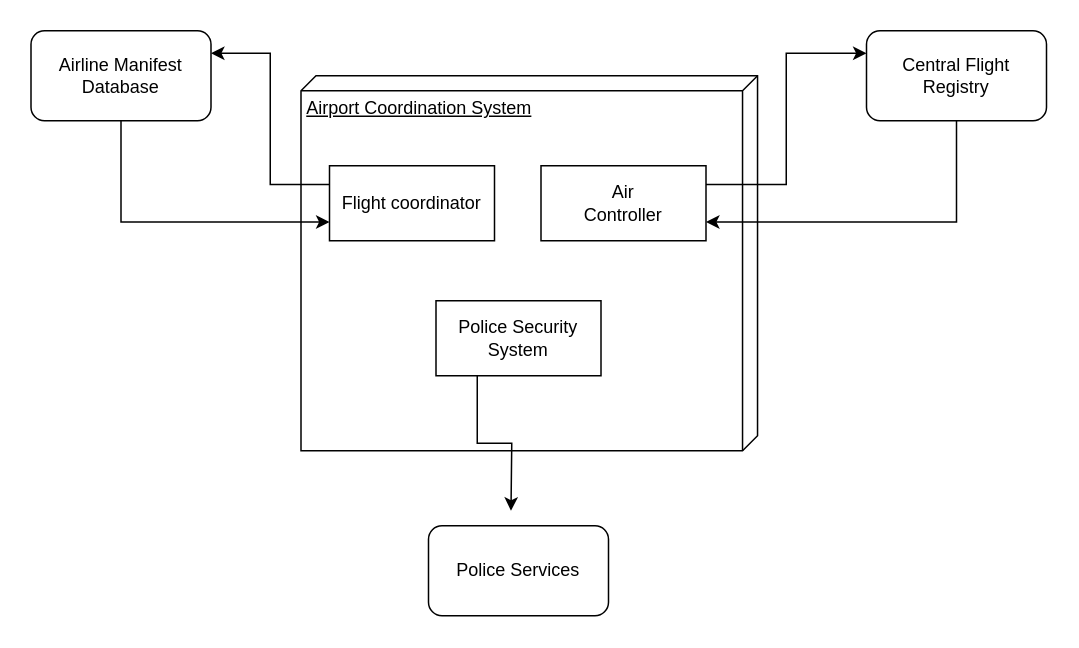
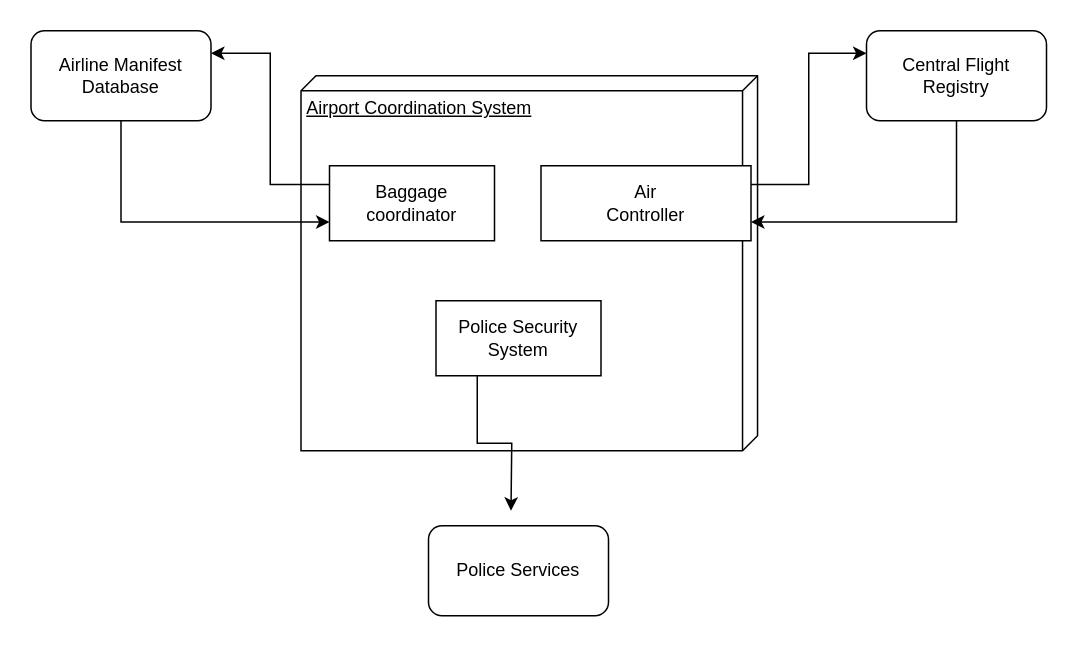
(412, 203) -> (412, 203)
(623, 203) -> (646, 203)
